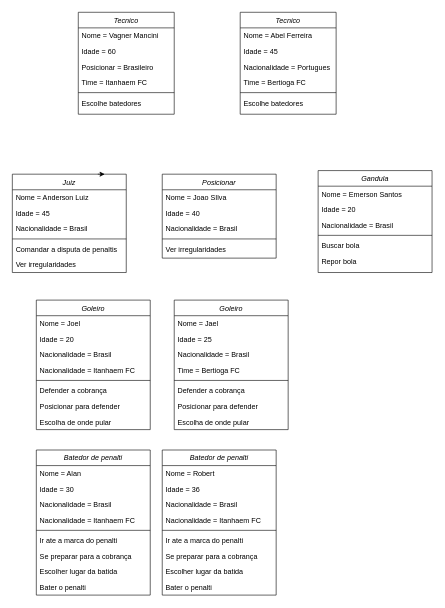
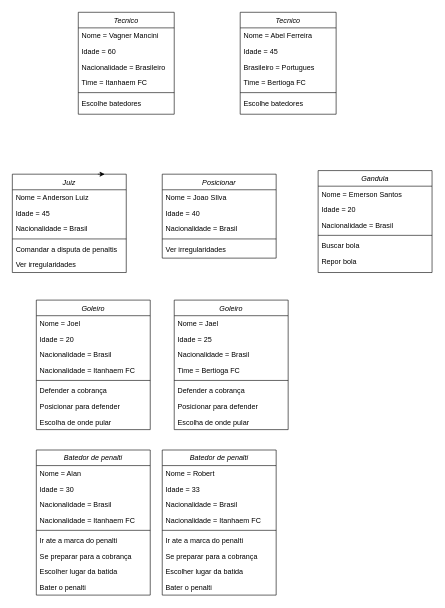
(121, 67) -> (127, 67)
(289, 67) -> (283, 67)
(184, 490) -> (184, 490)
